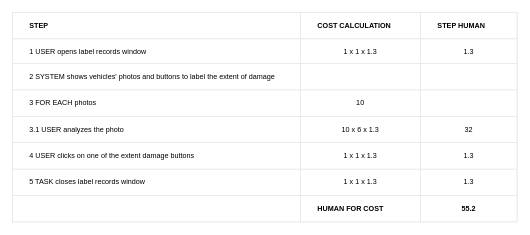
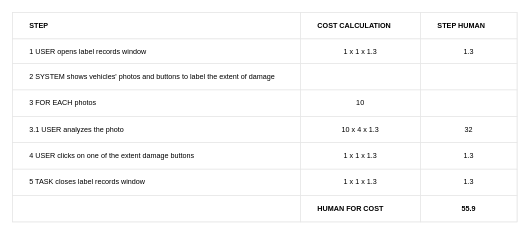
(360, 129) -> (360, 129)
(469, 209) -> (469, 209)
